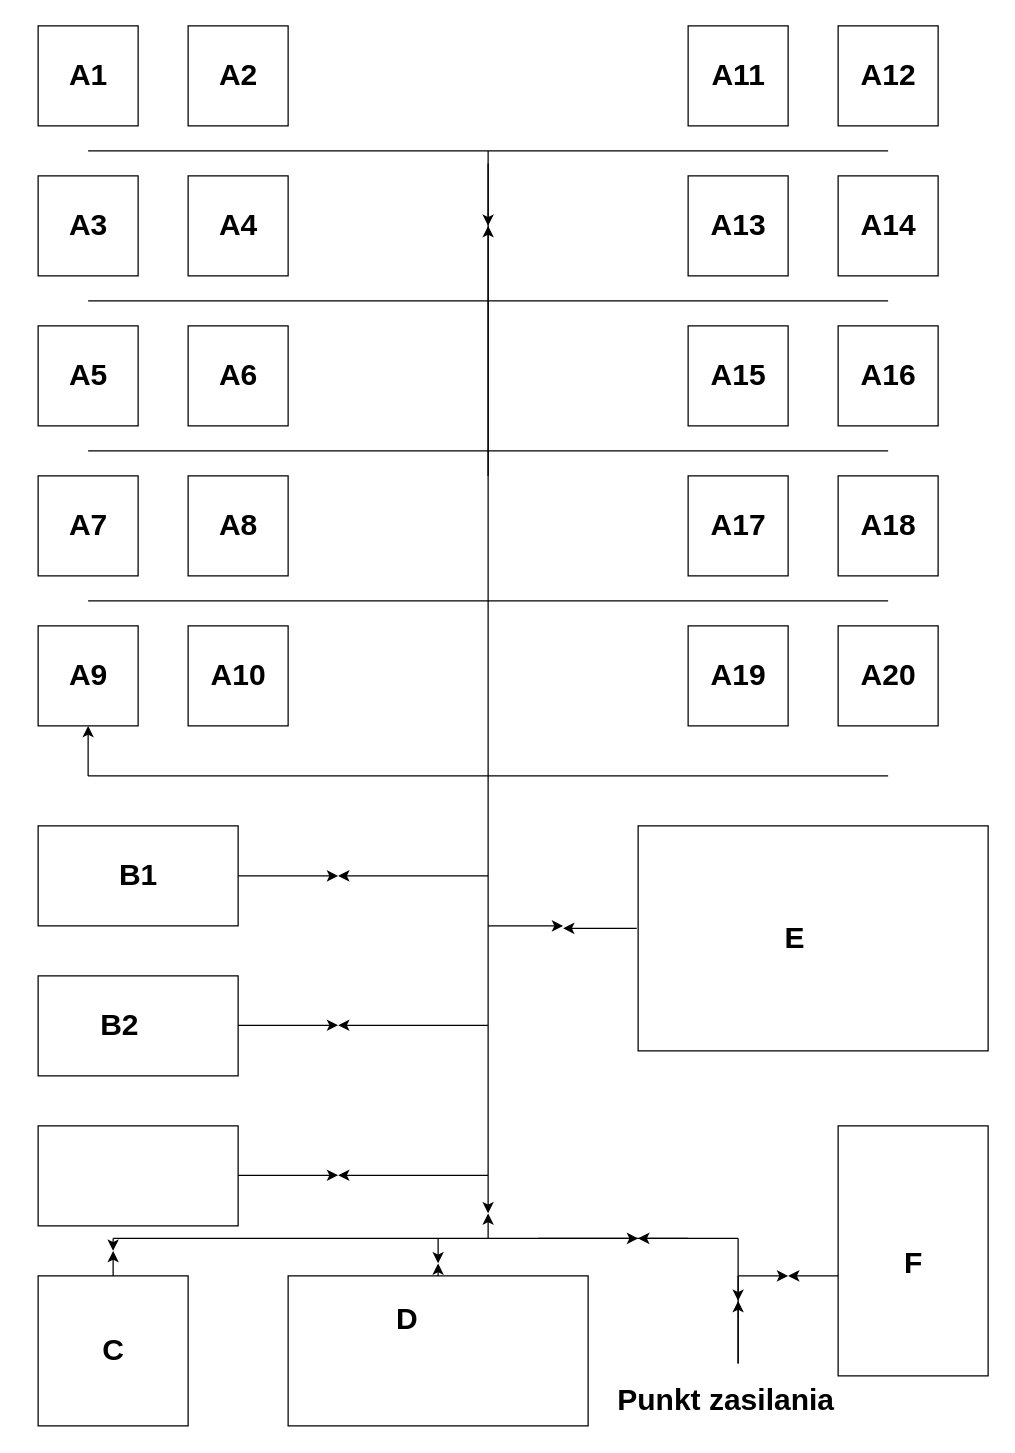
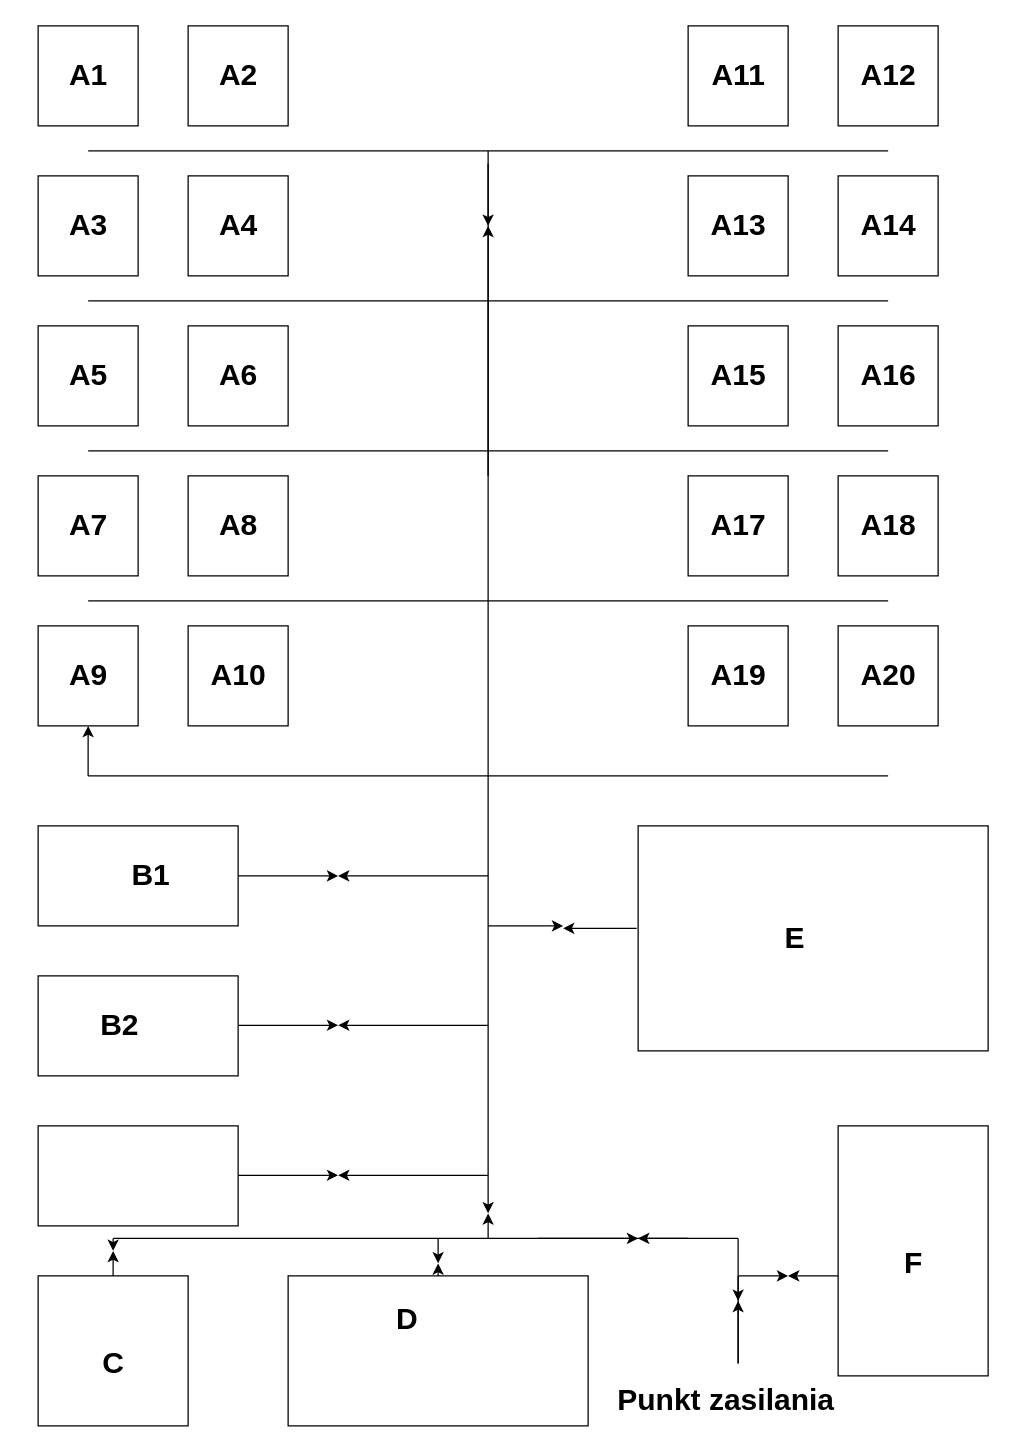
(138, 876) -> (151, 876)
(113, 1351) -> (113, 1363)
